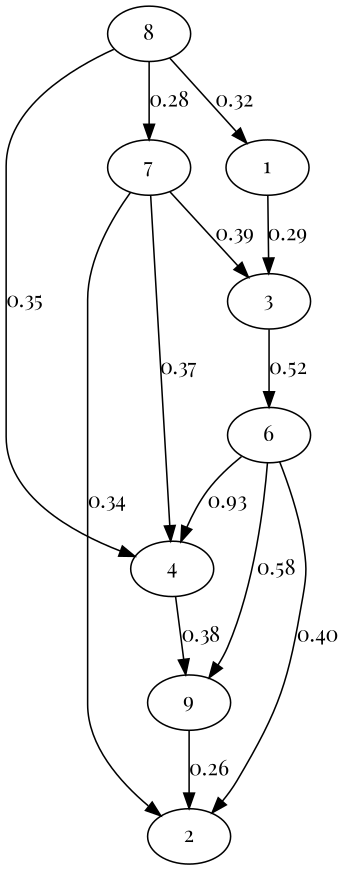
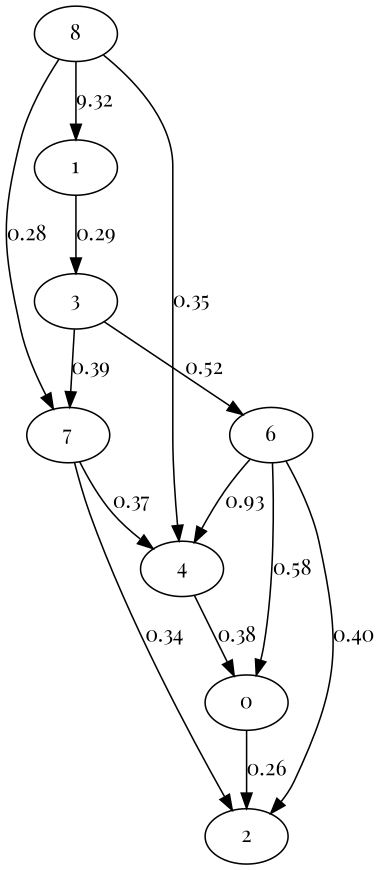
(234, 101) -> (95, 101)
(204, 229) -> (73, 361)
(189, 703) -> (247, 703)
